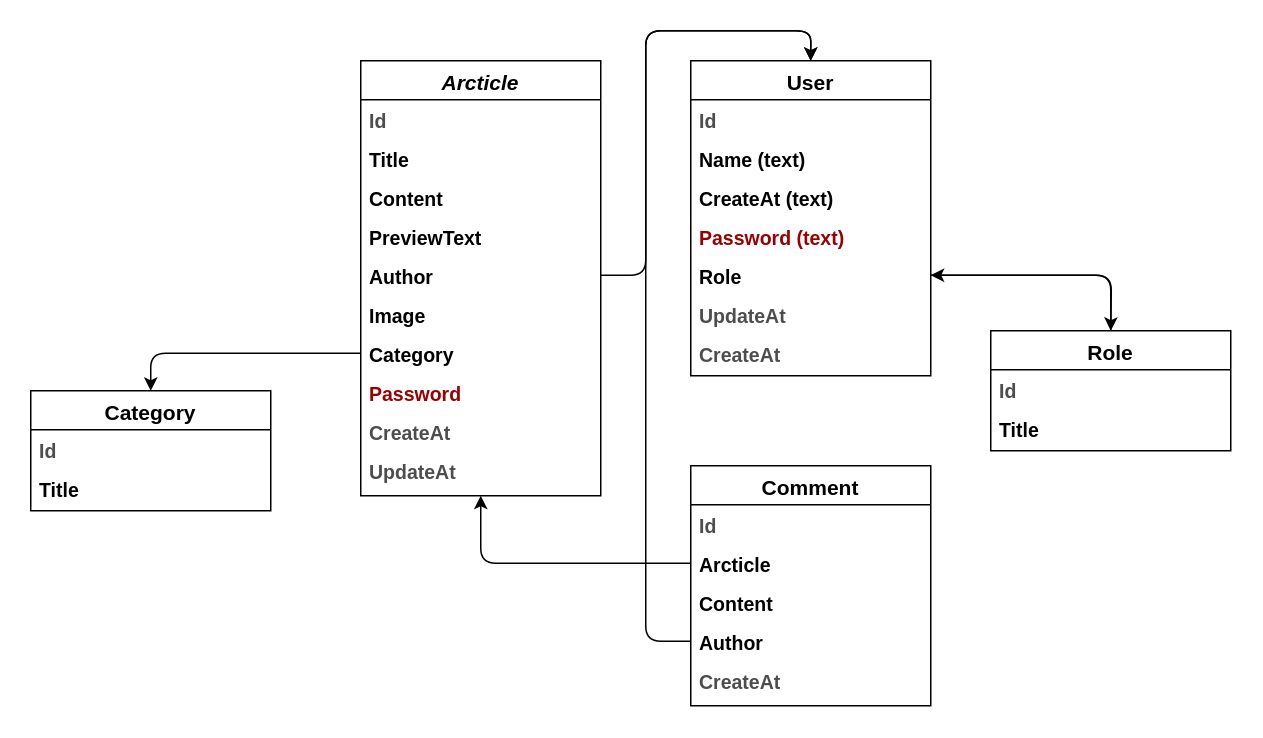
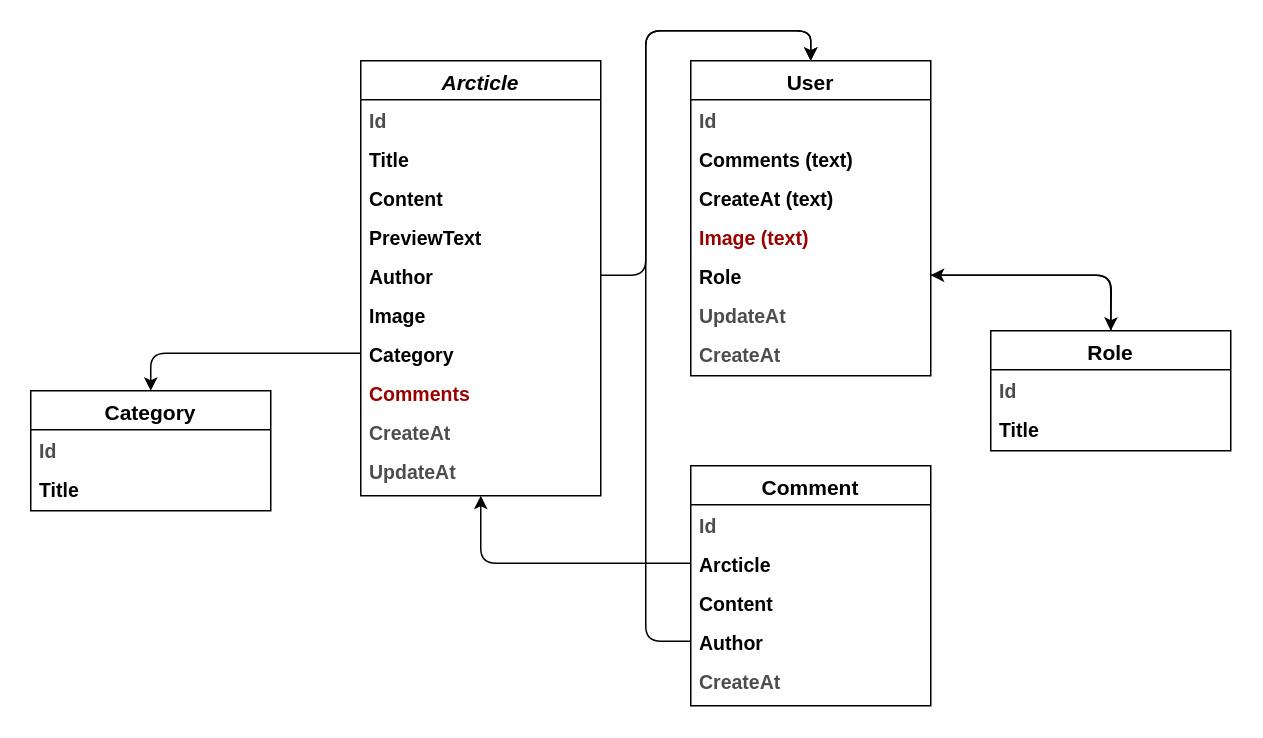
(757, 160) -> (778, 160)
(778, 238) -> (762, 238)
(413, 394) -> (413, 394)
